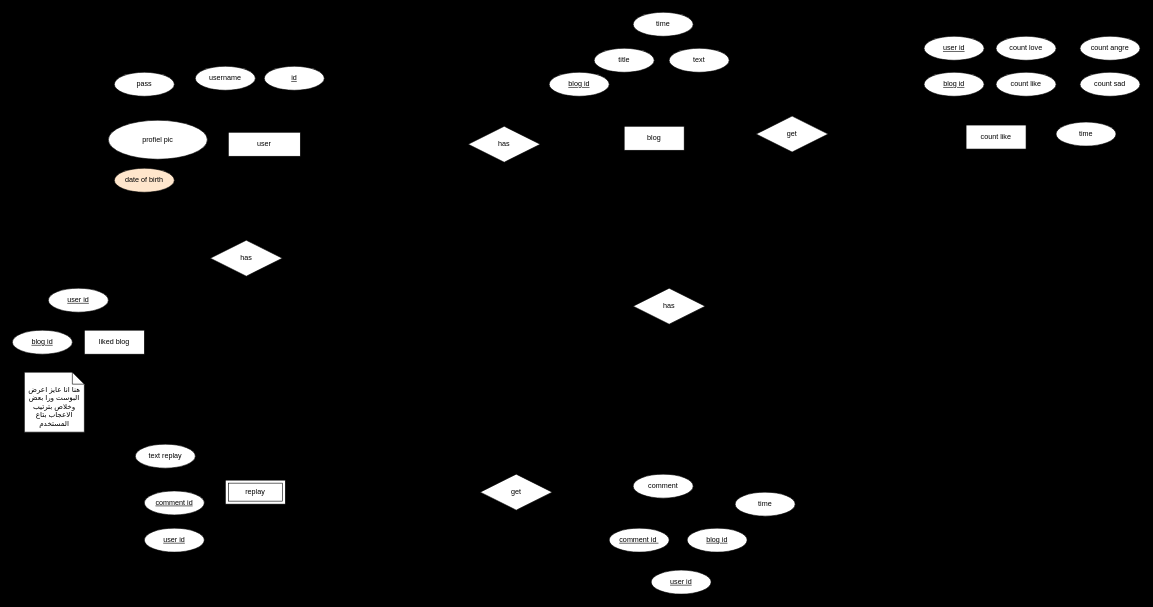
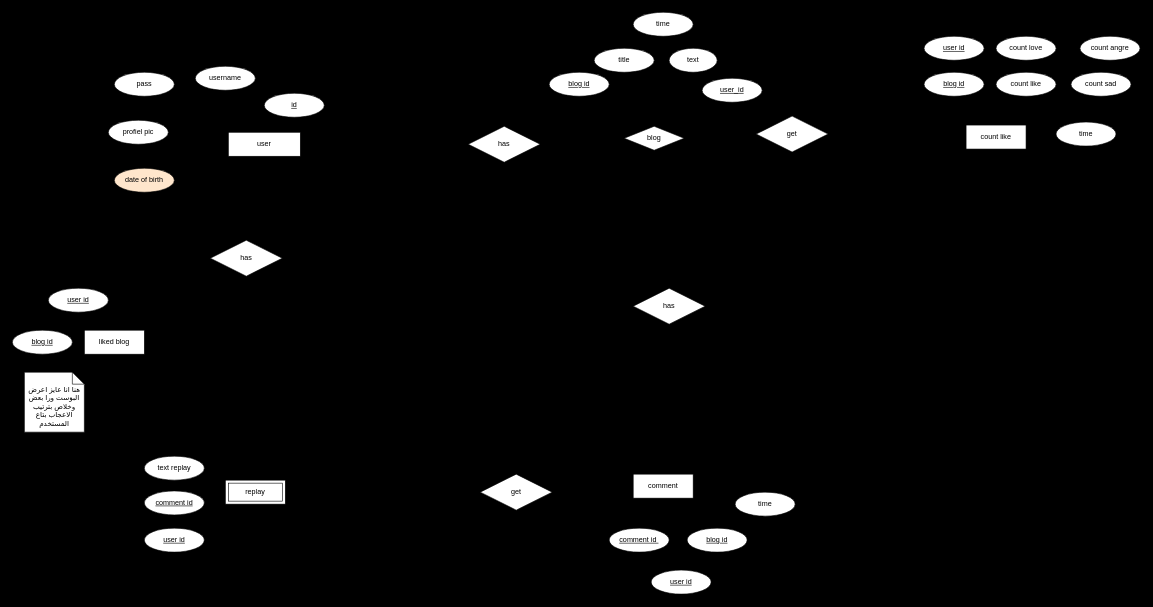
(699, 60) -> (693, 60)
(294, 78) -> (294, 105)
(1110, 84) -> (1101, 84)
none -> (732, 90)
(654, 138) -> (654, 138)
(158, 140) -> (138, 132)
(165, 456) -> (174, 468)
(663, 486) -> (663, 486)
